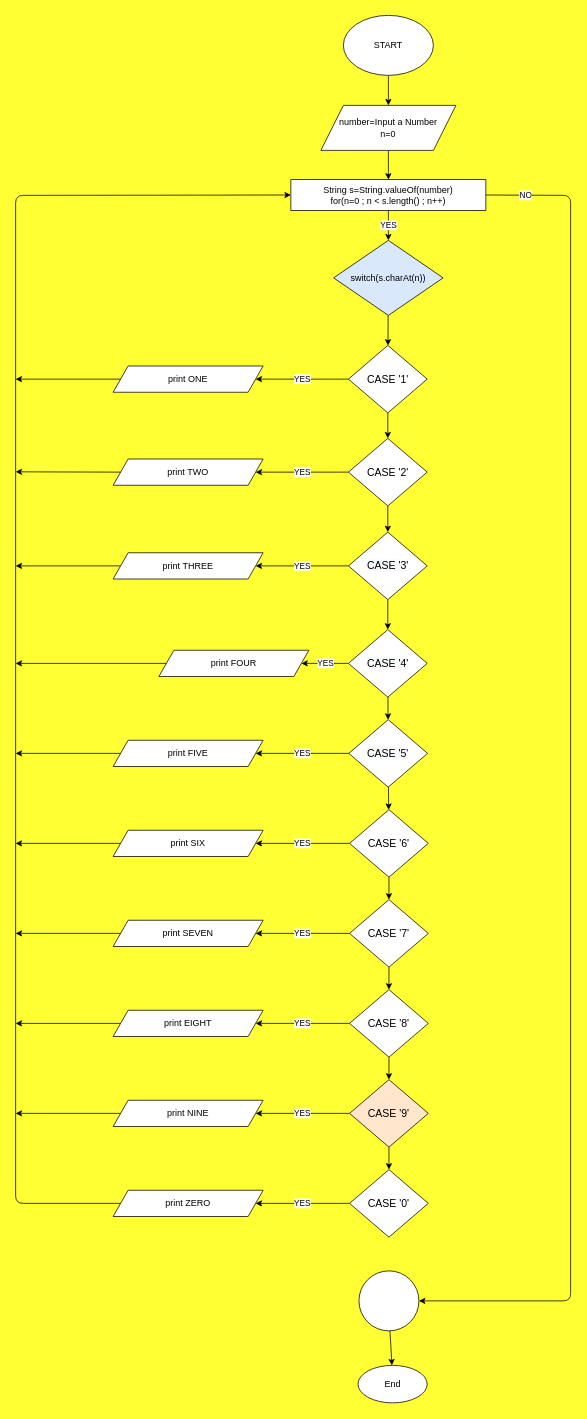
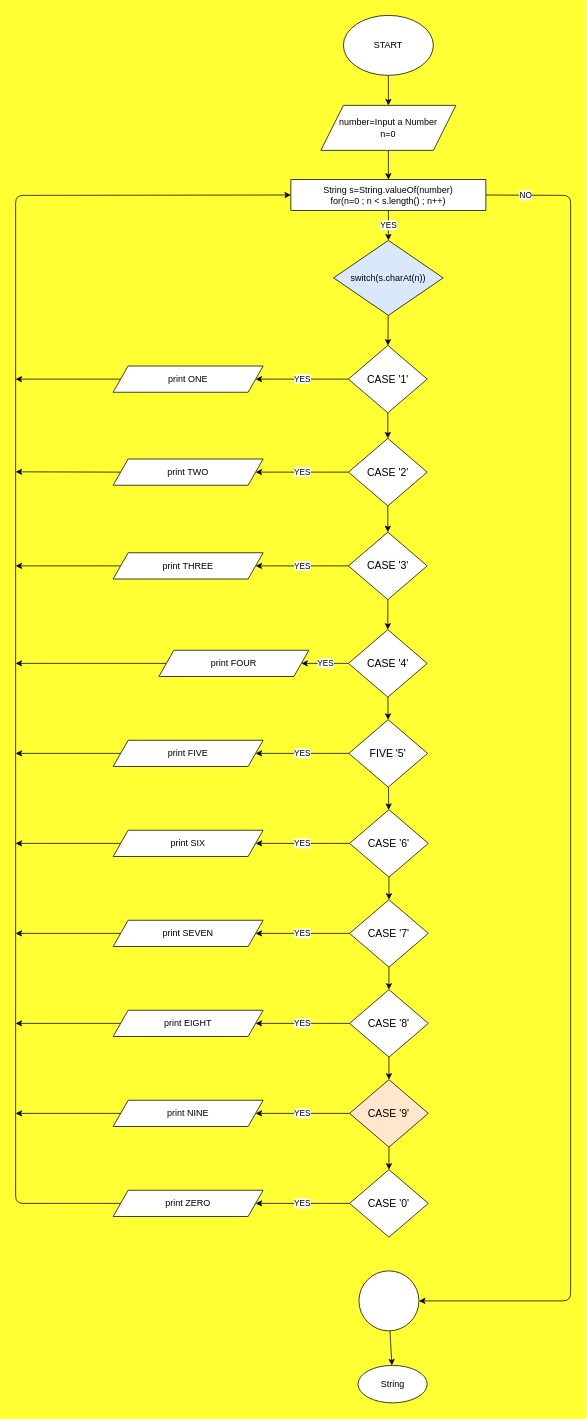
(388, 753) -> (388, 753)
(393, 1384) -> (393, 1384)
